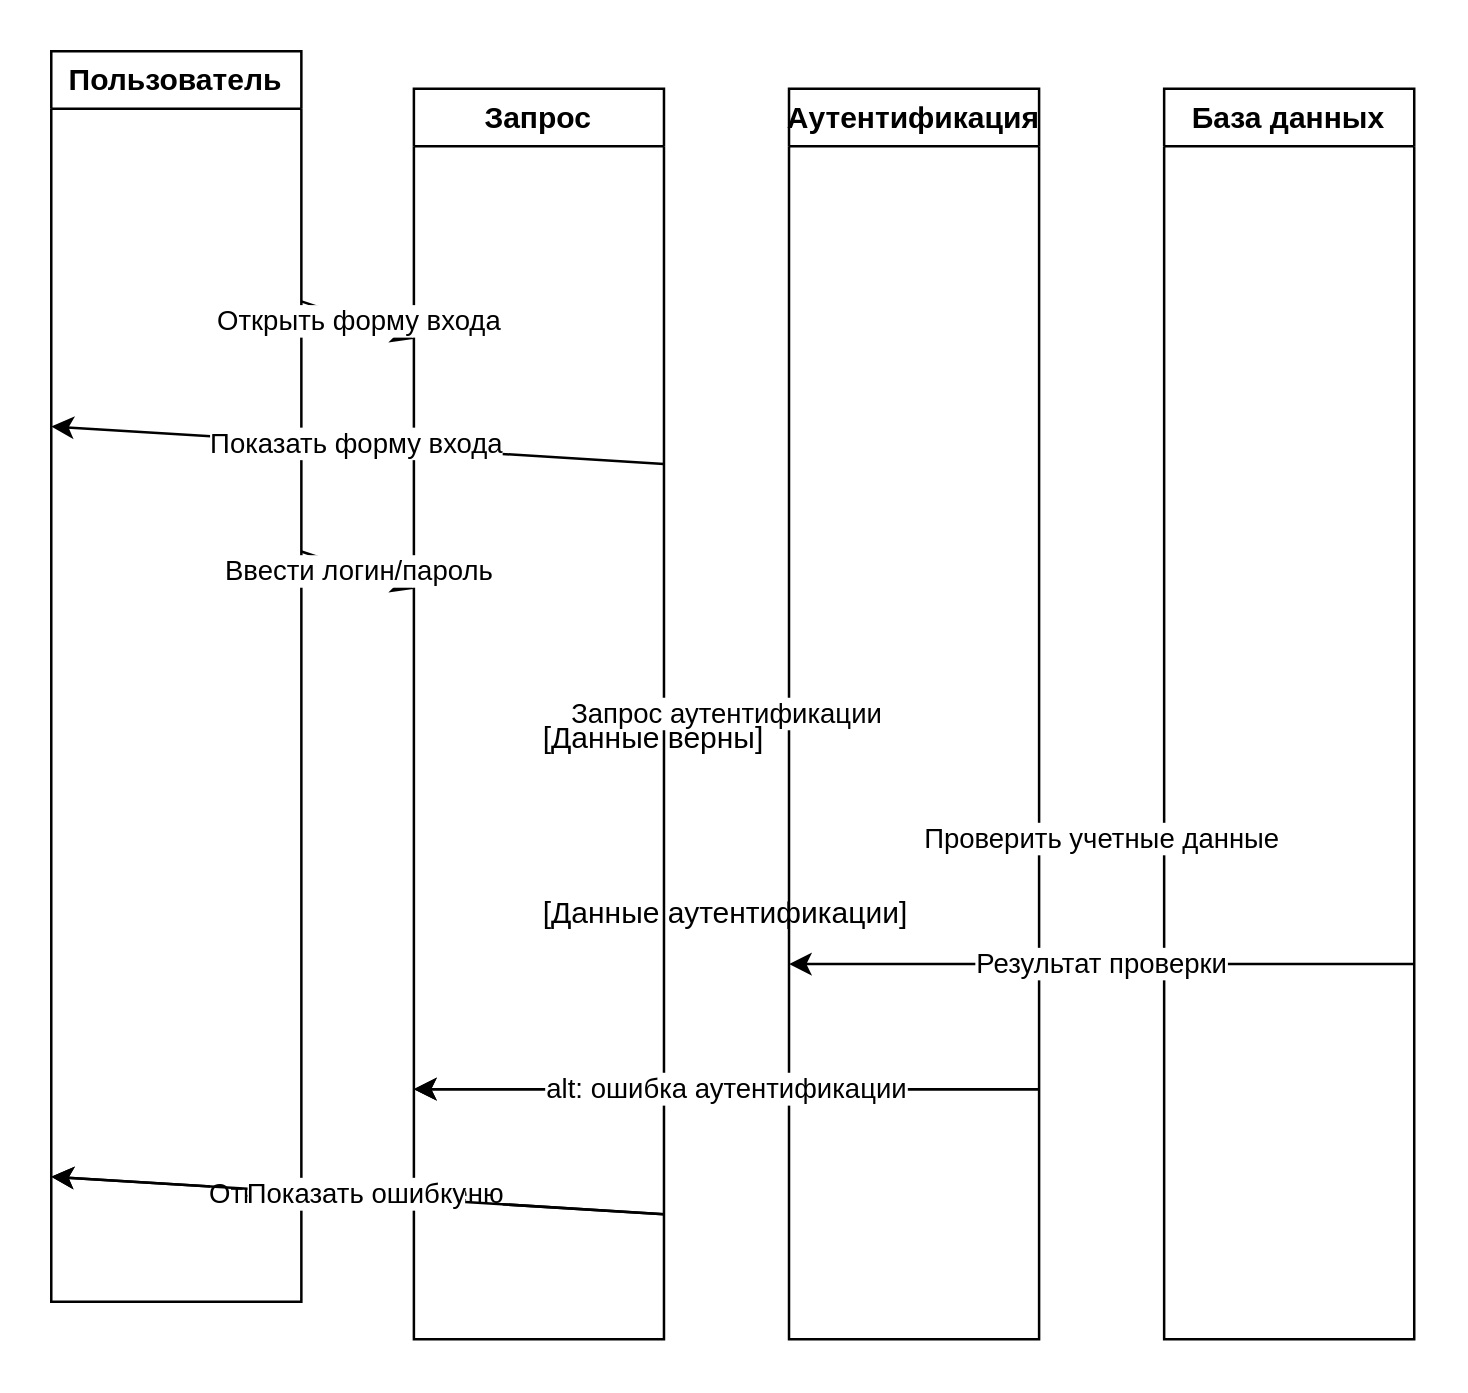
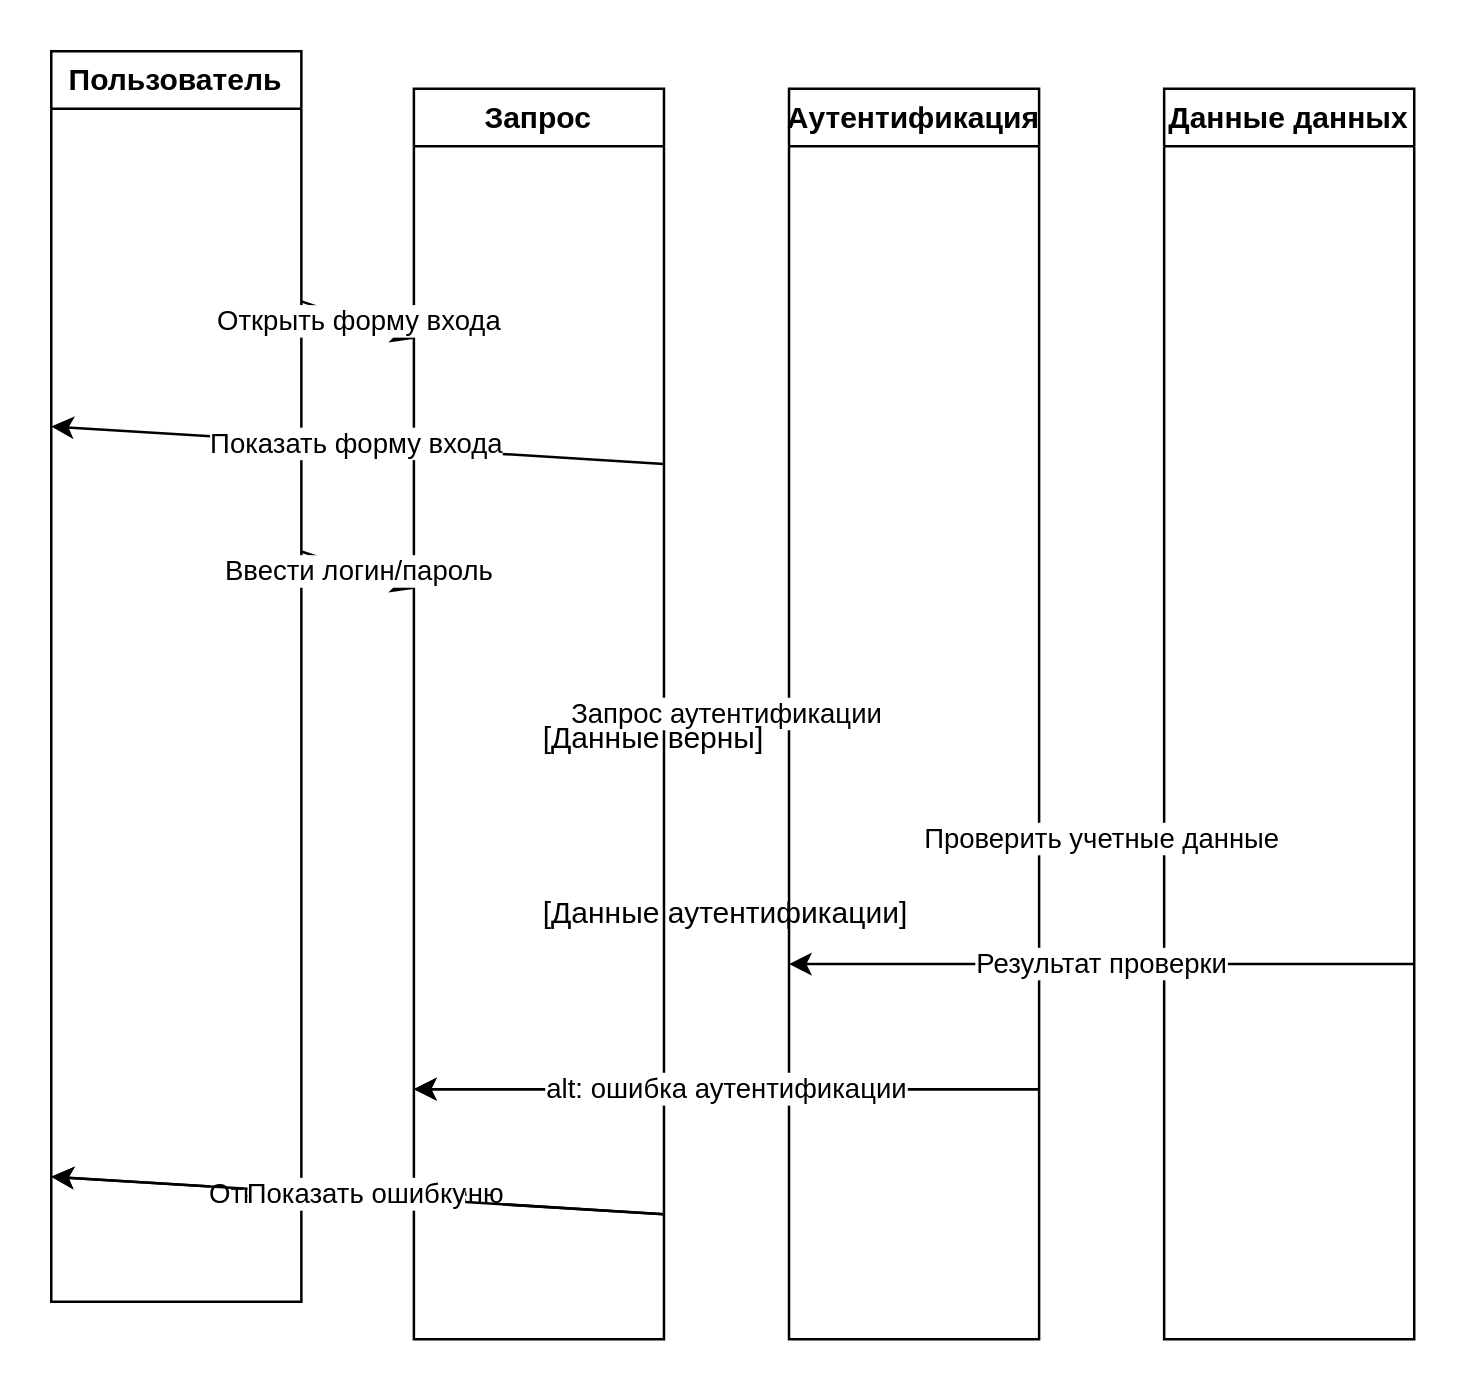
(1289, 119) -> (1289, 119)
